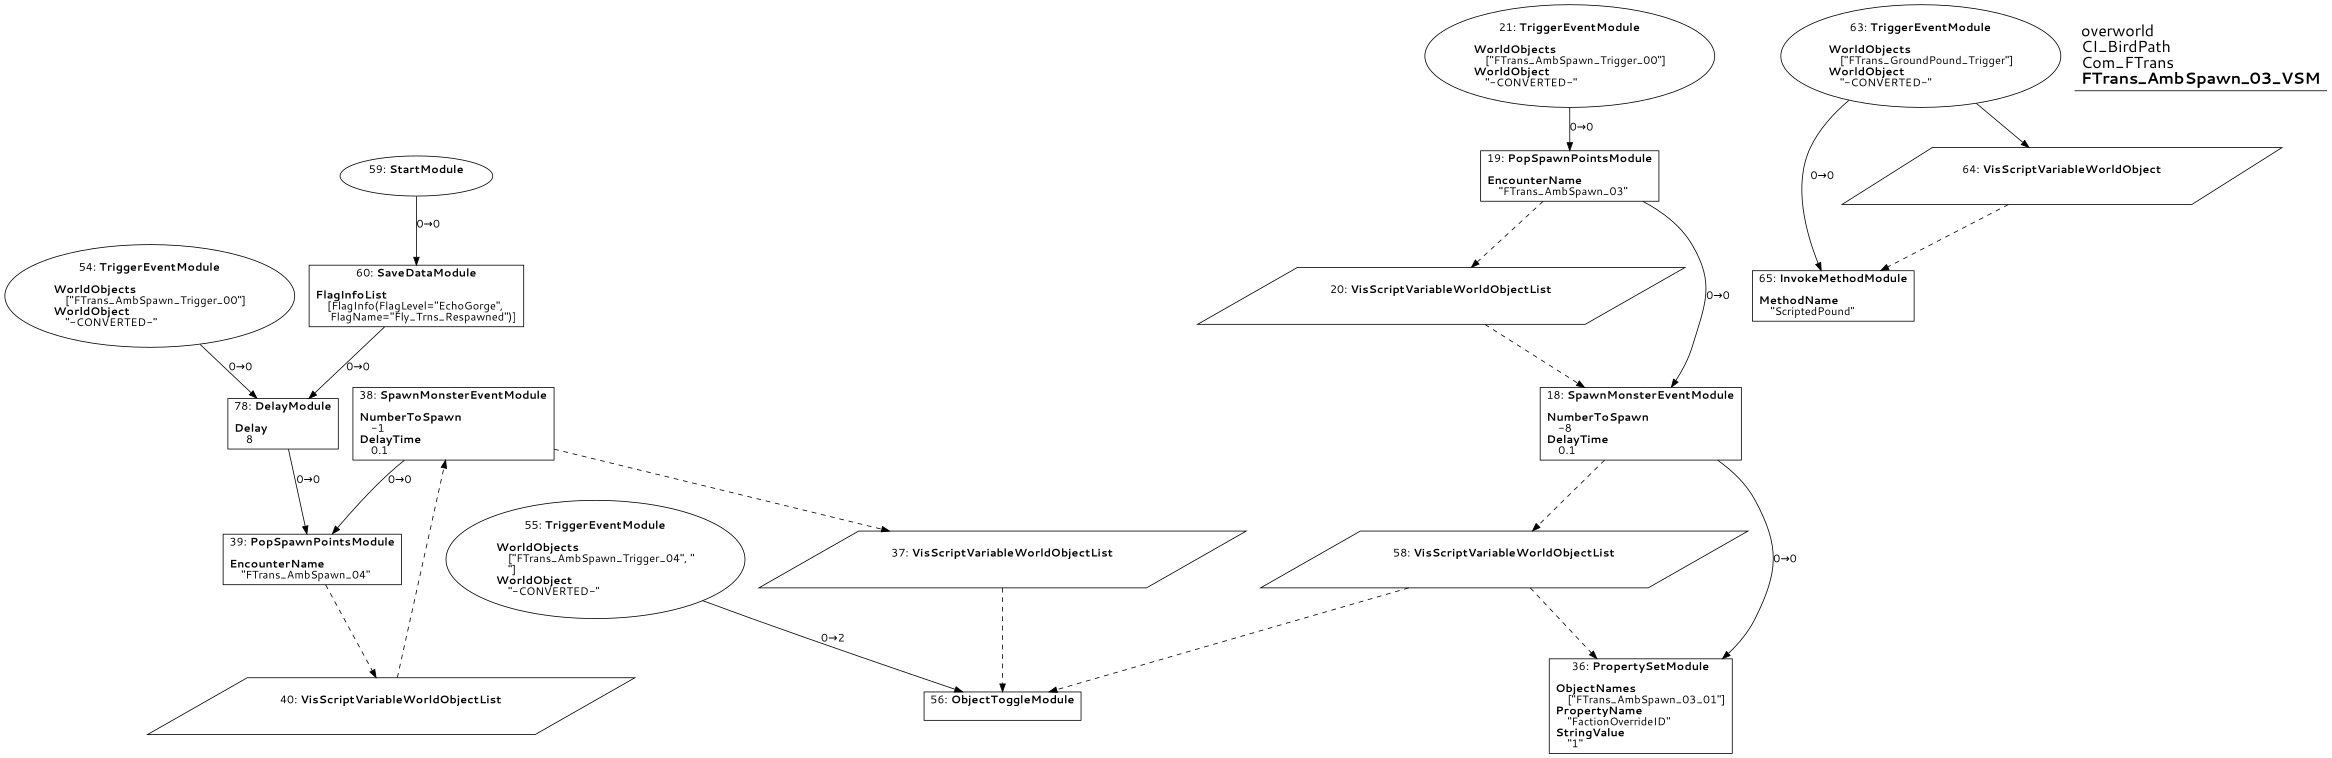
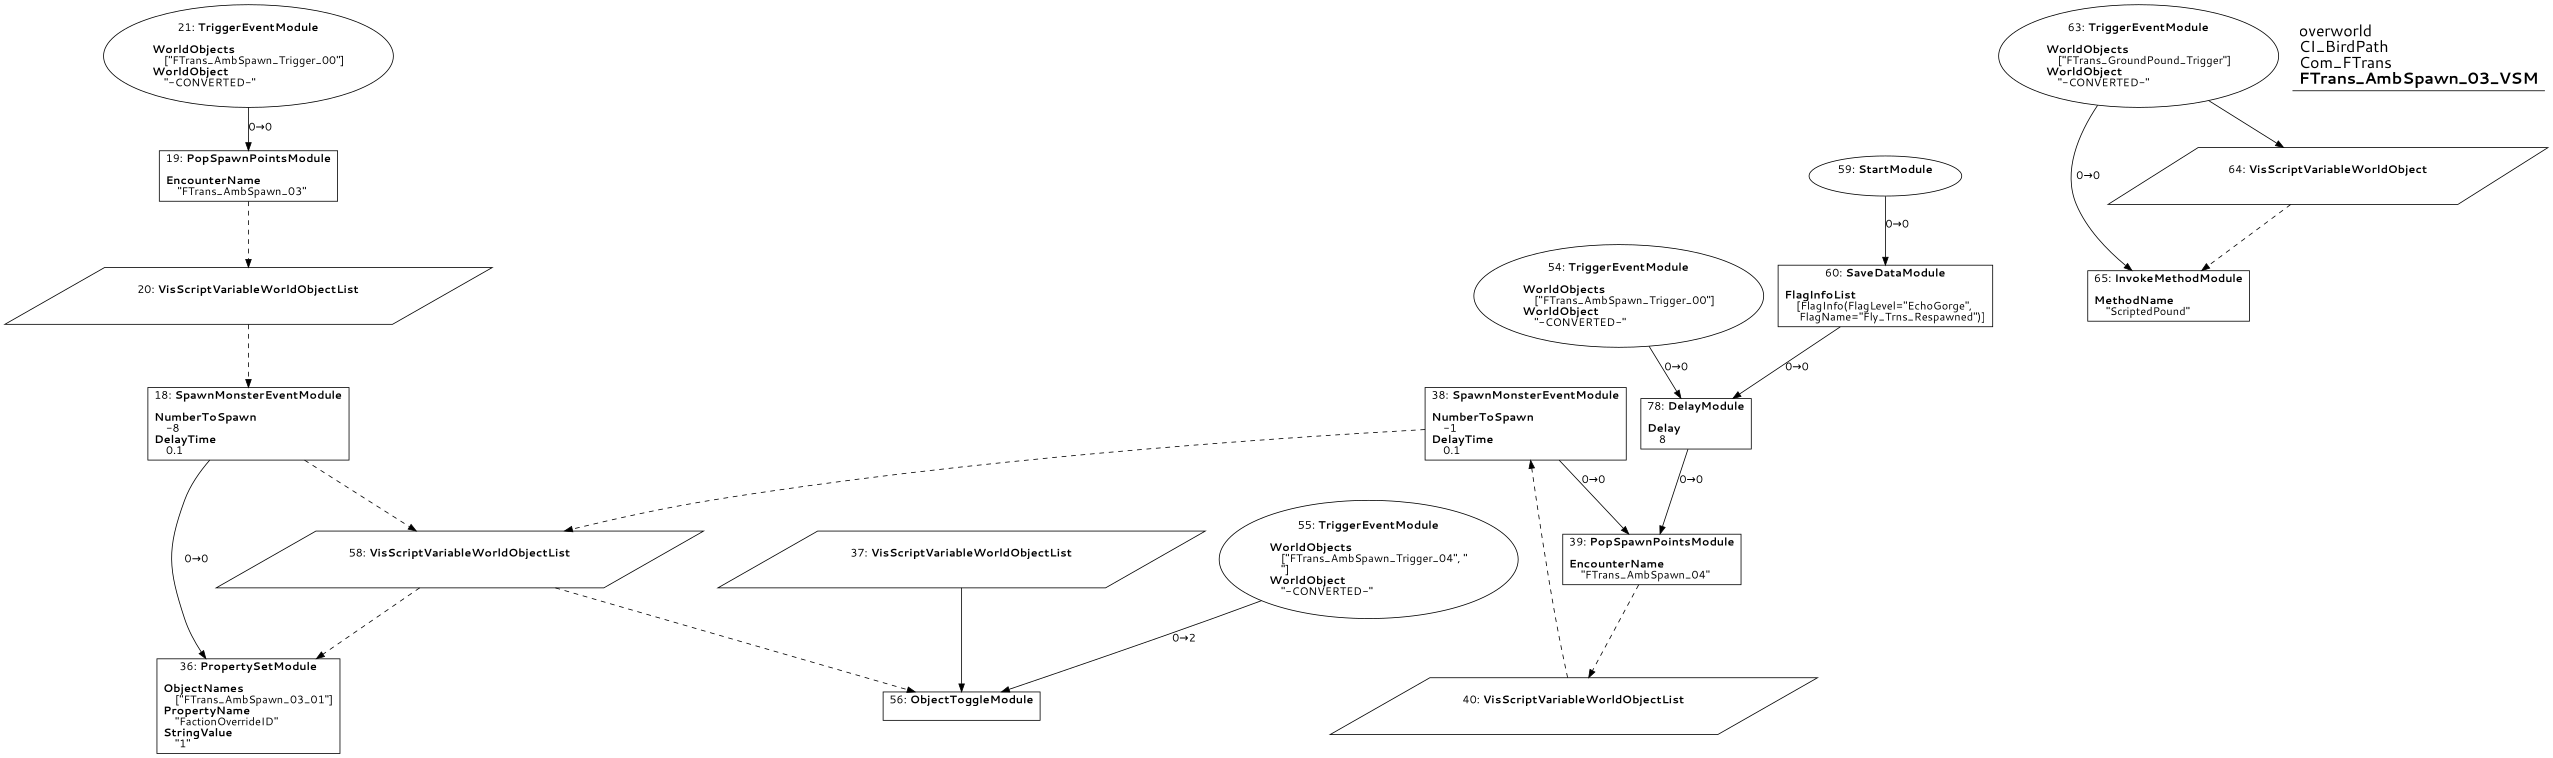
(1705, 281) -> none
(718, 489) -> (997, 463)
(1003, 636) -> (962, 636)
